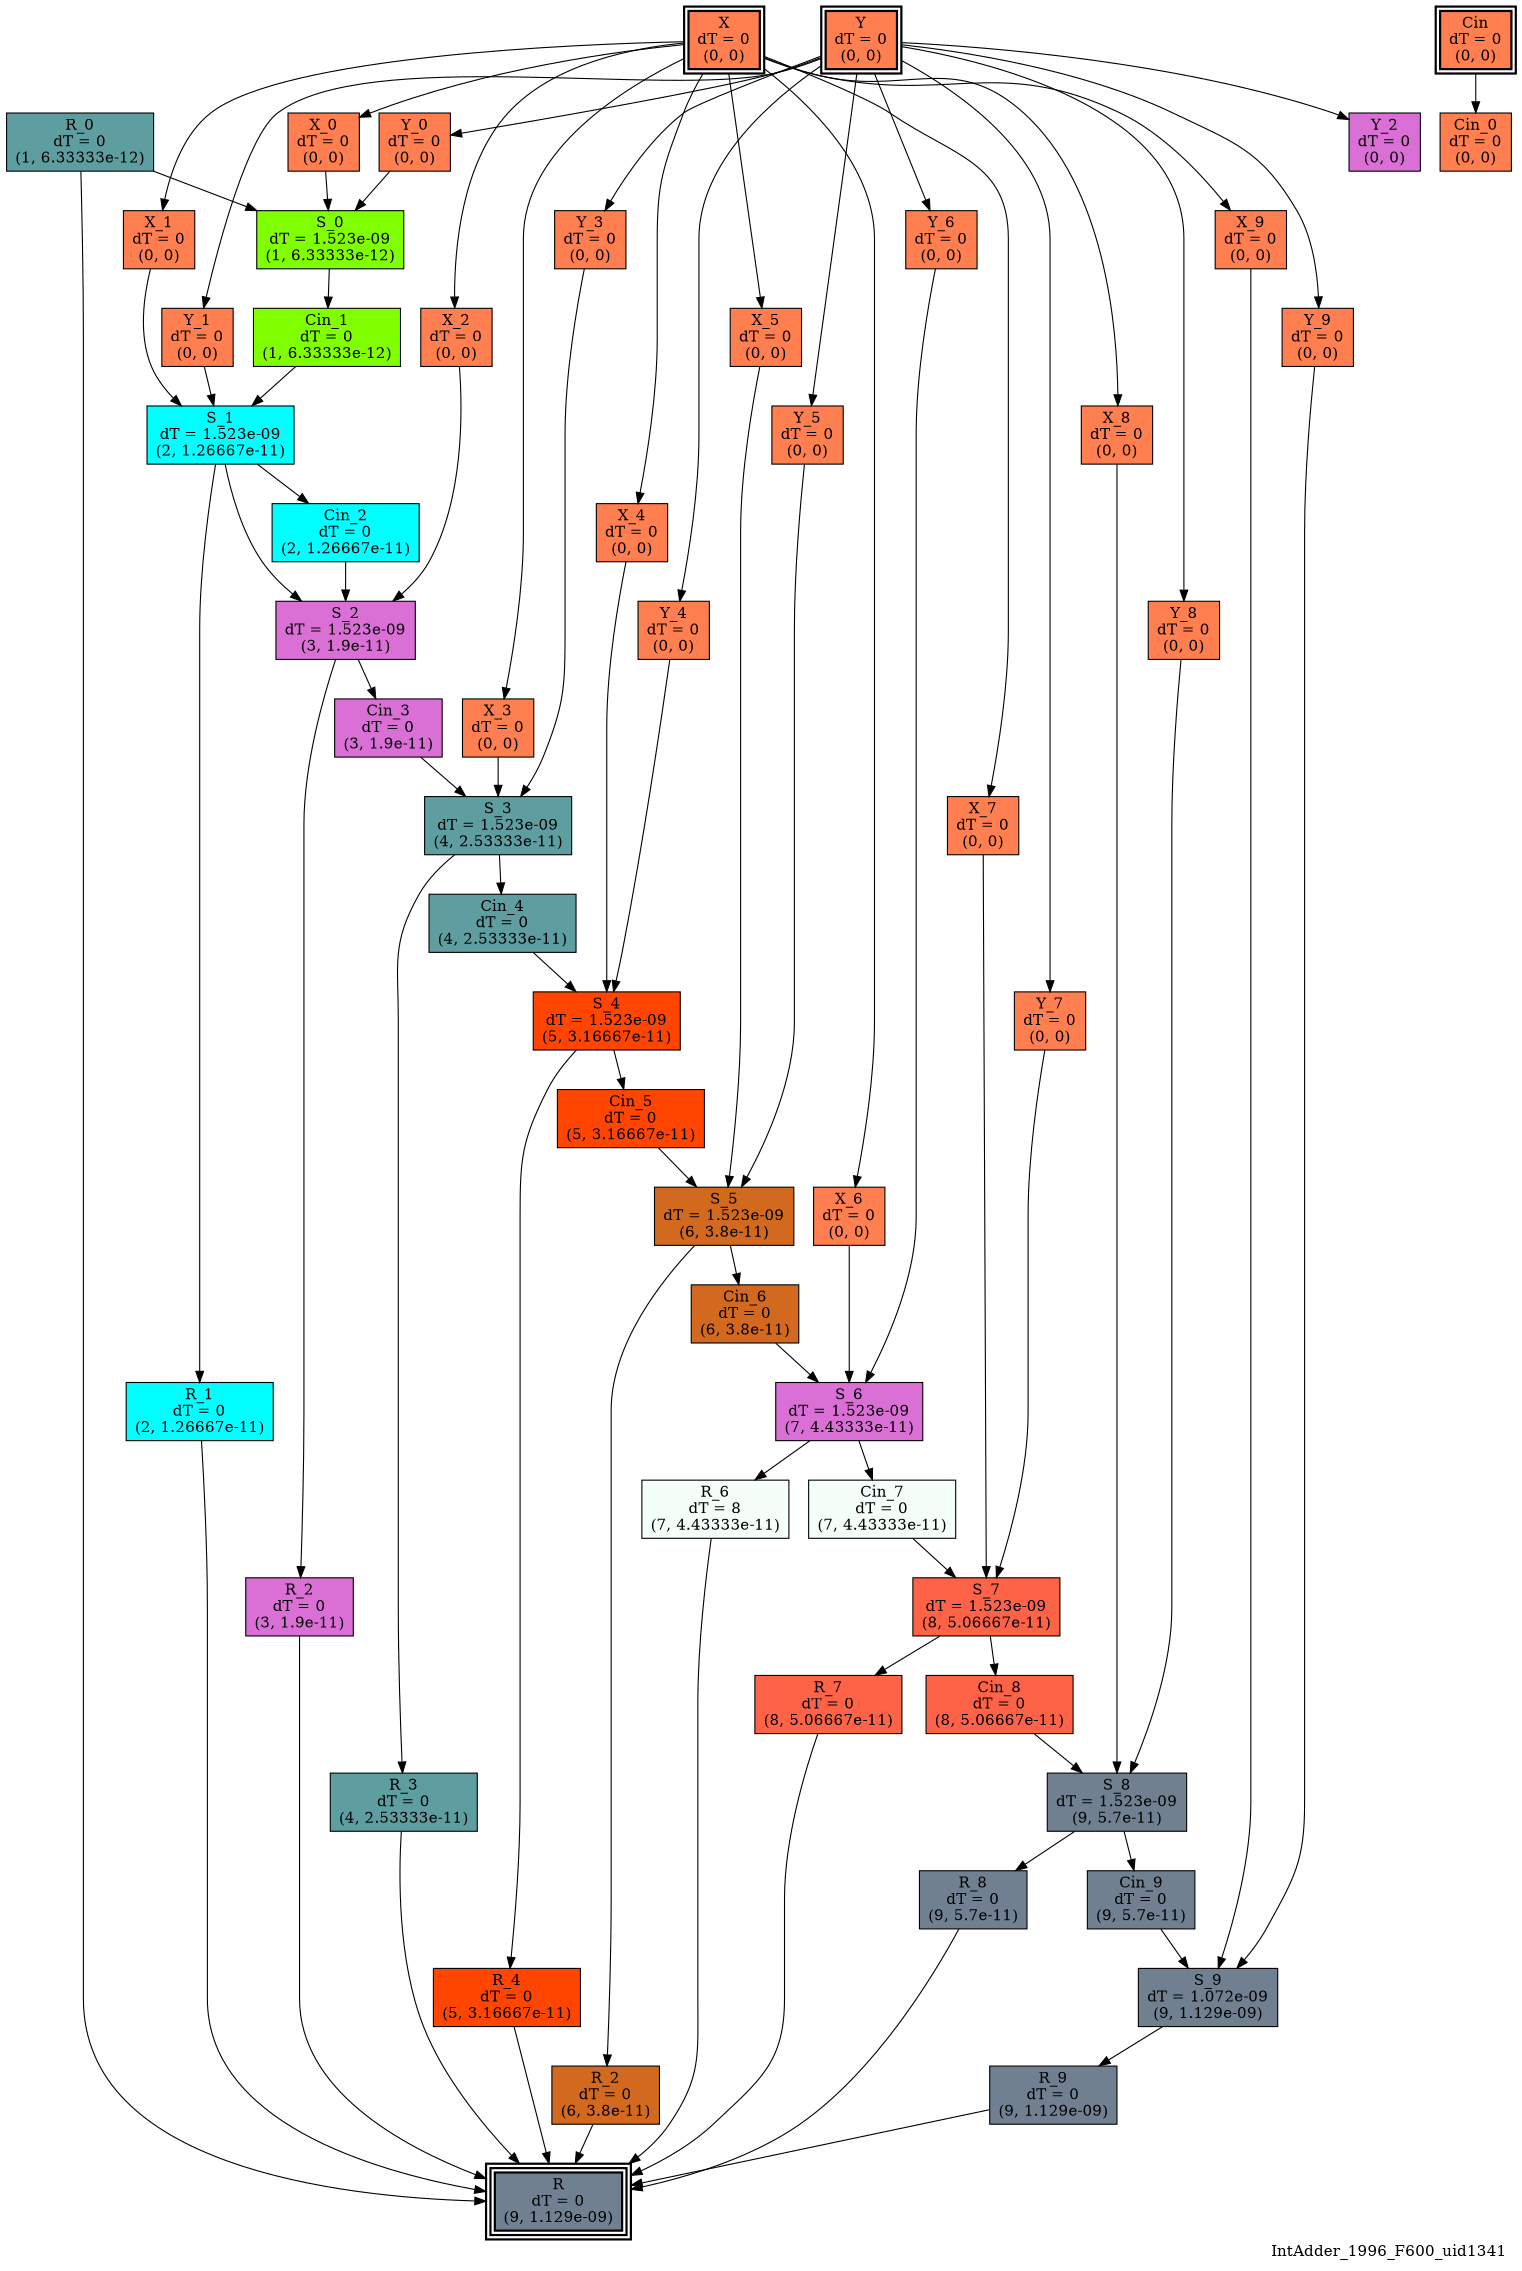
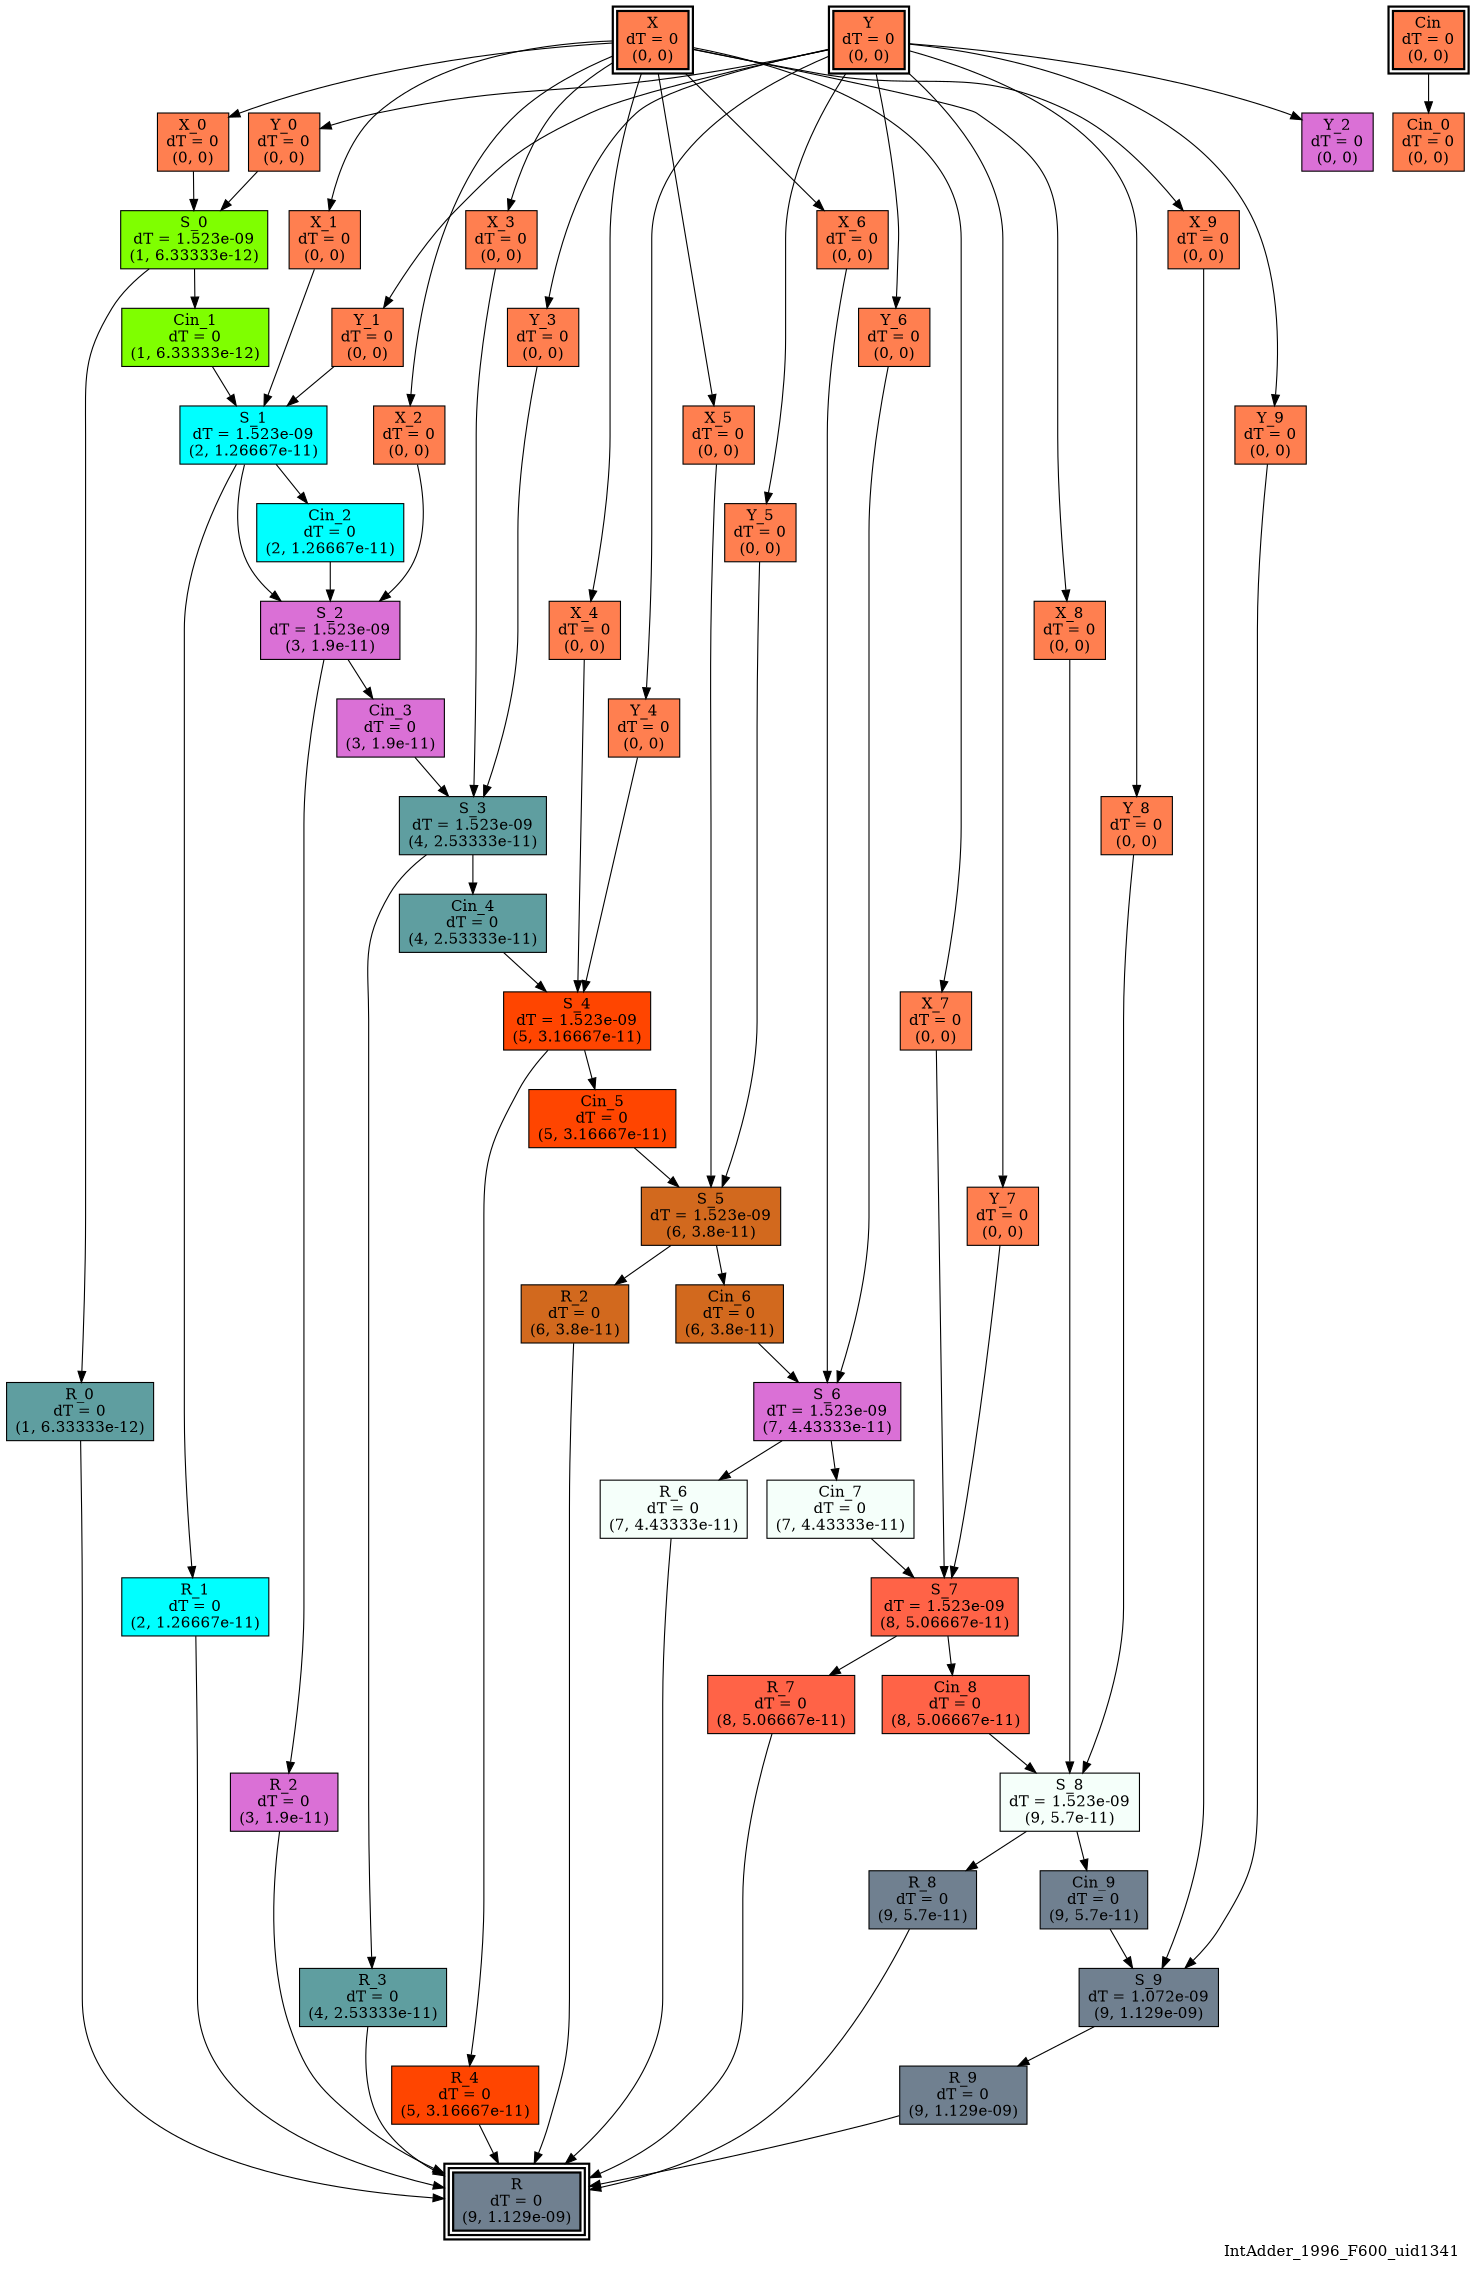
(200, 189) -> (86, 810)
(715, 1509) -> (674, 1509)
(1117, 1802) -> (1070, 1802)
